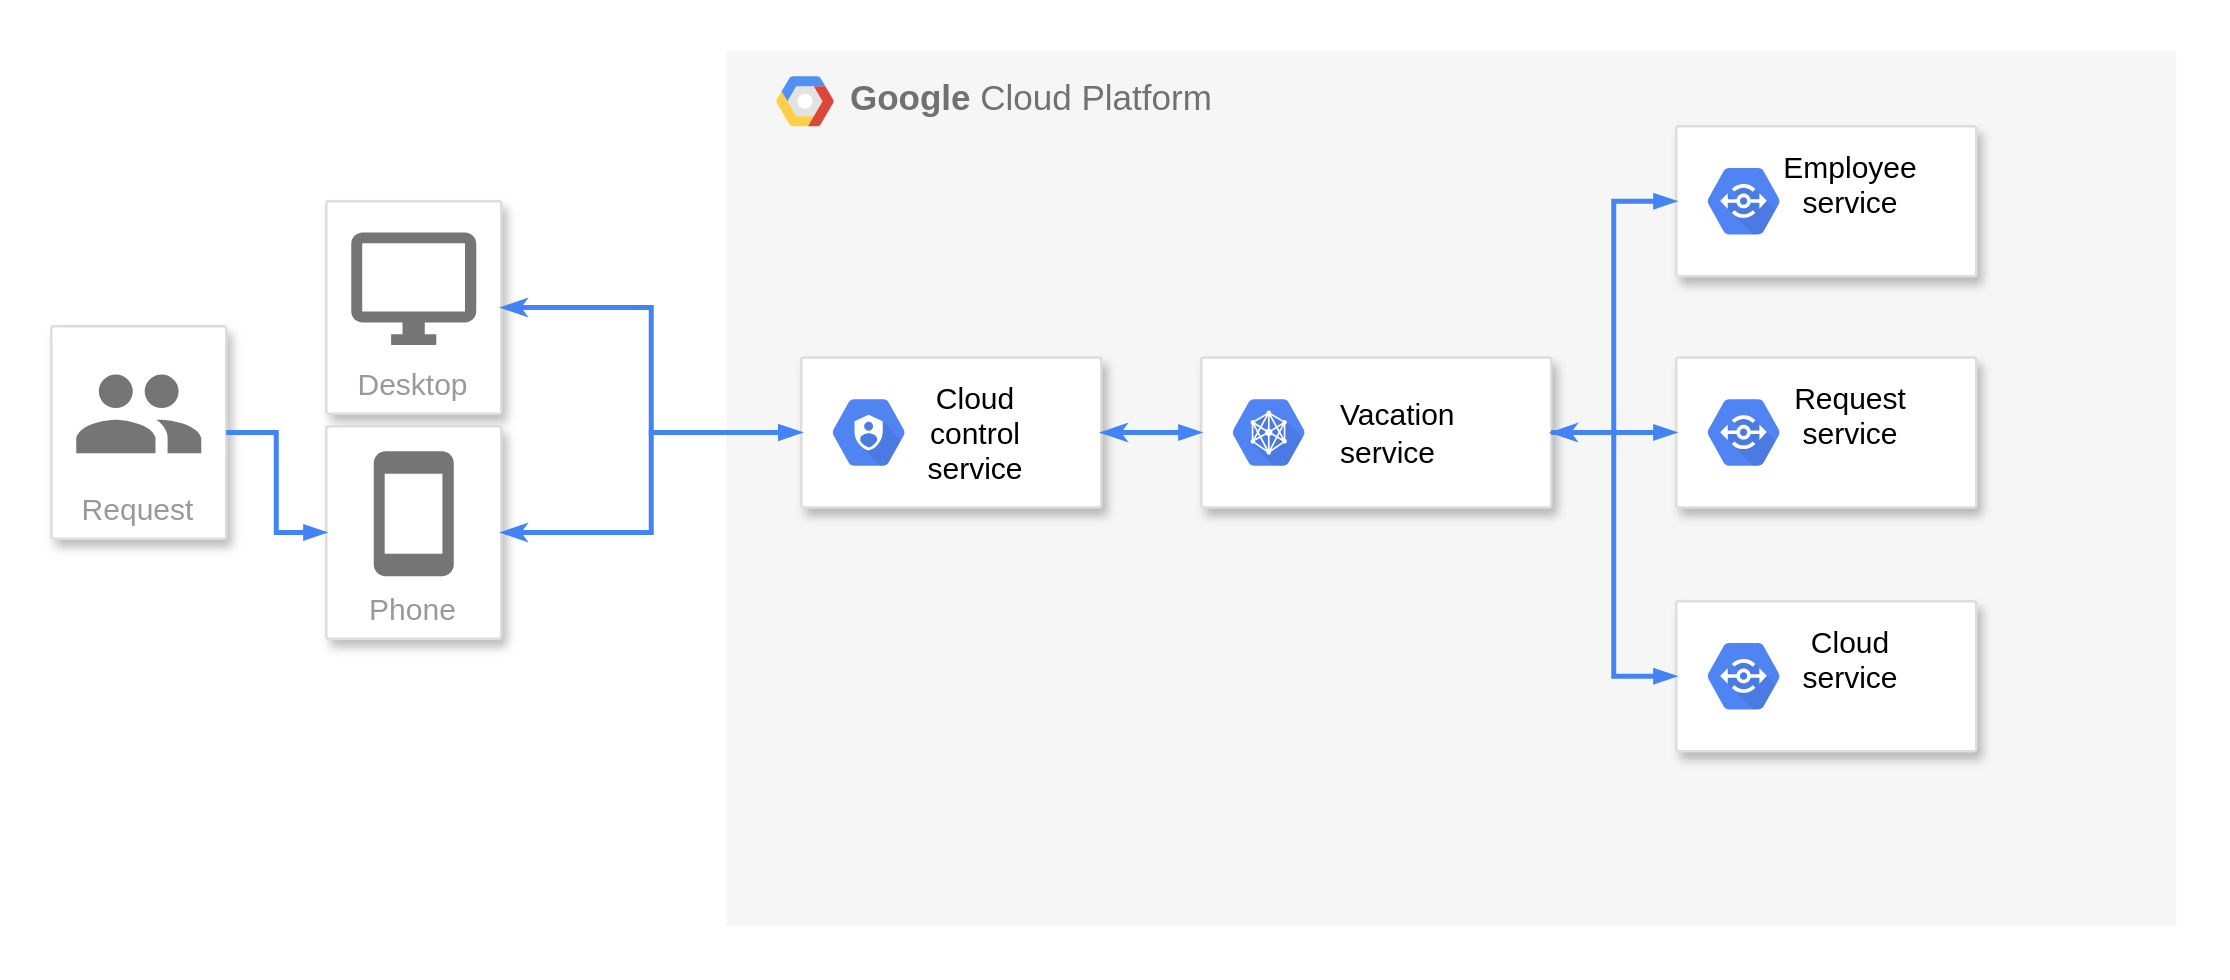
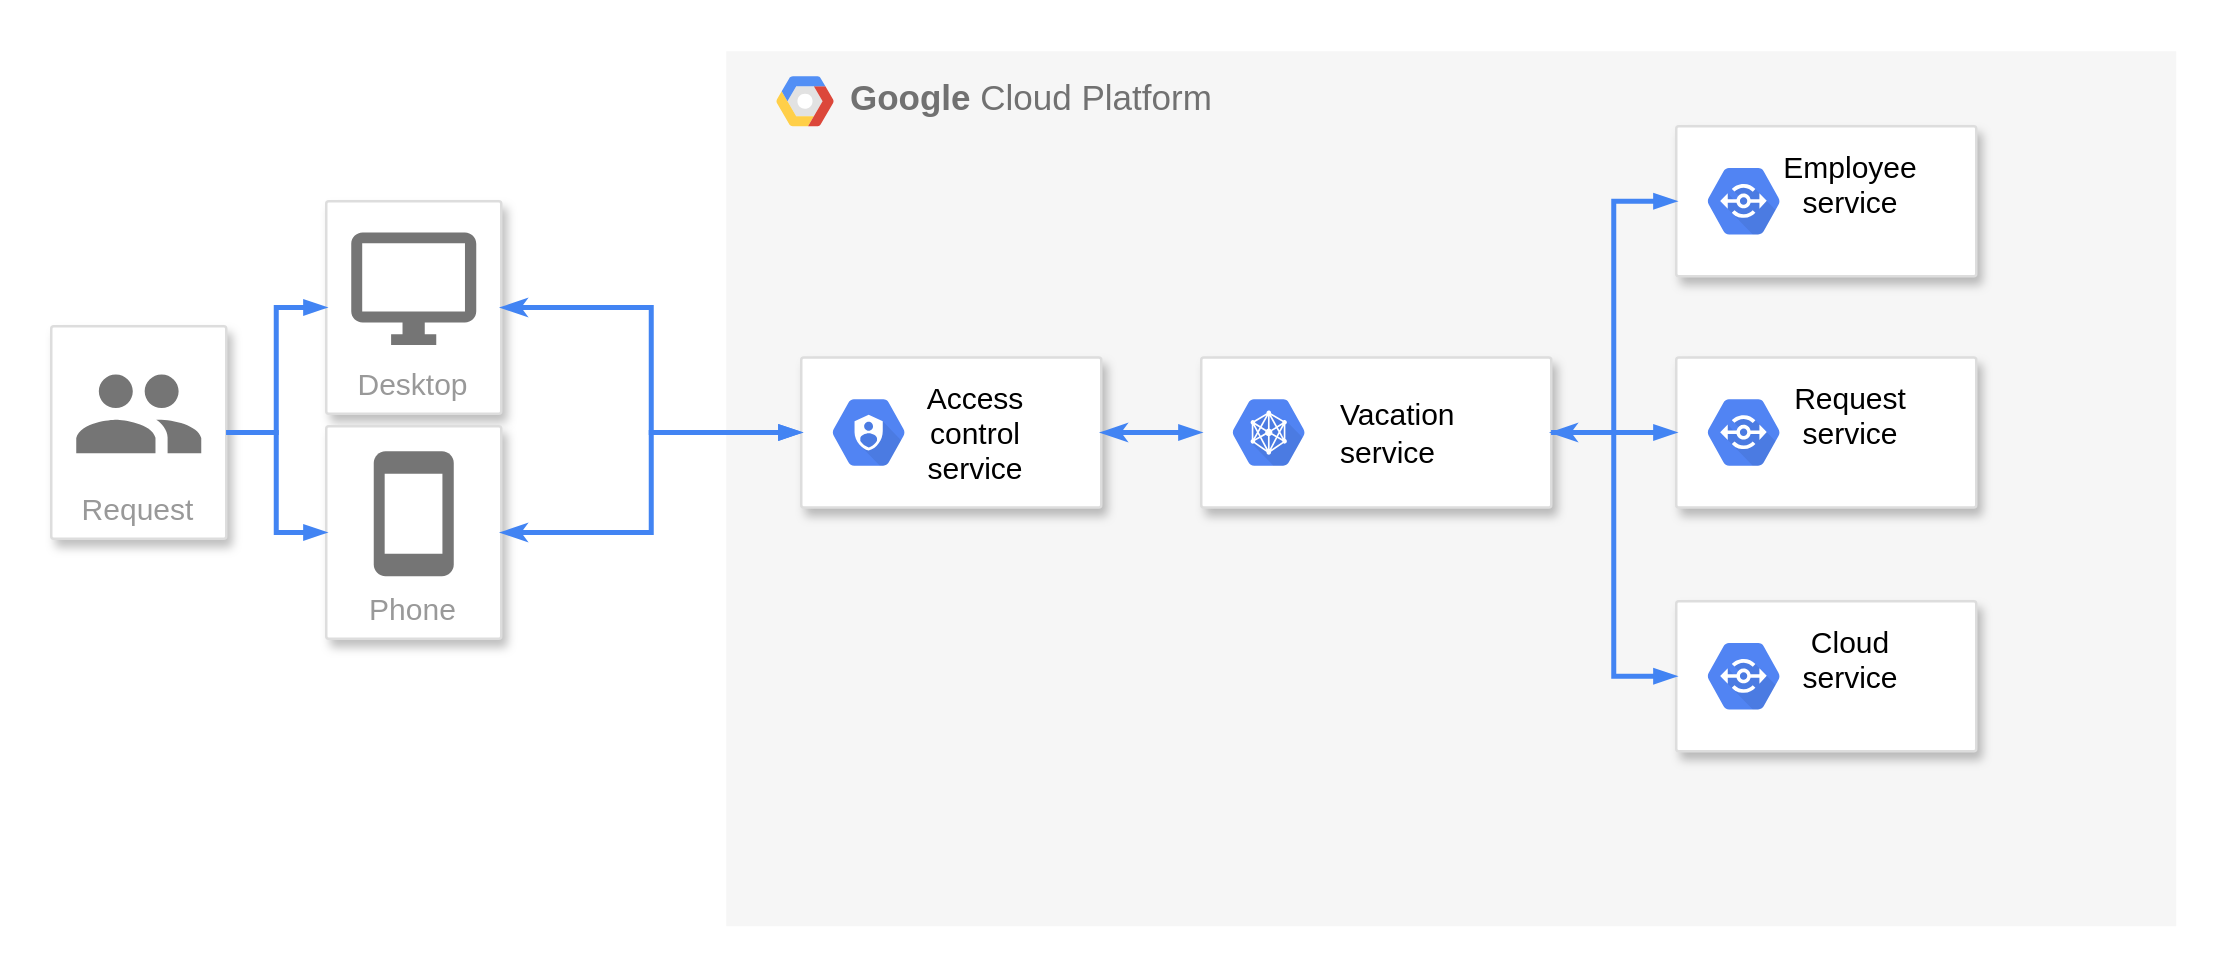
none -> (276, 354)
(975, 399) -> (975, 399)
